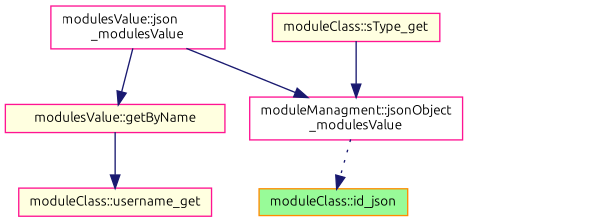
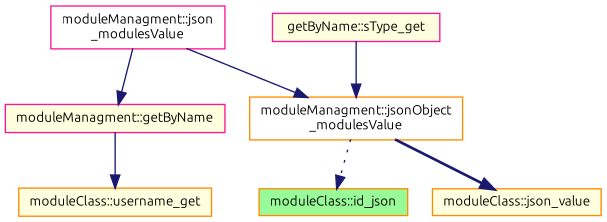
(138, 27) -> (138, 27)
(356, 27) -> (356, 27)
(115, 118) -> (115, 118)
(356, 118) -> (356, 118)
(115, 202) -> (115, 202)
none -> (517, 202)
